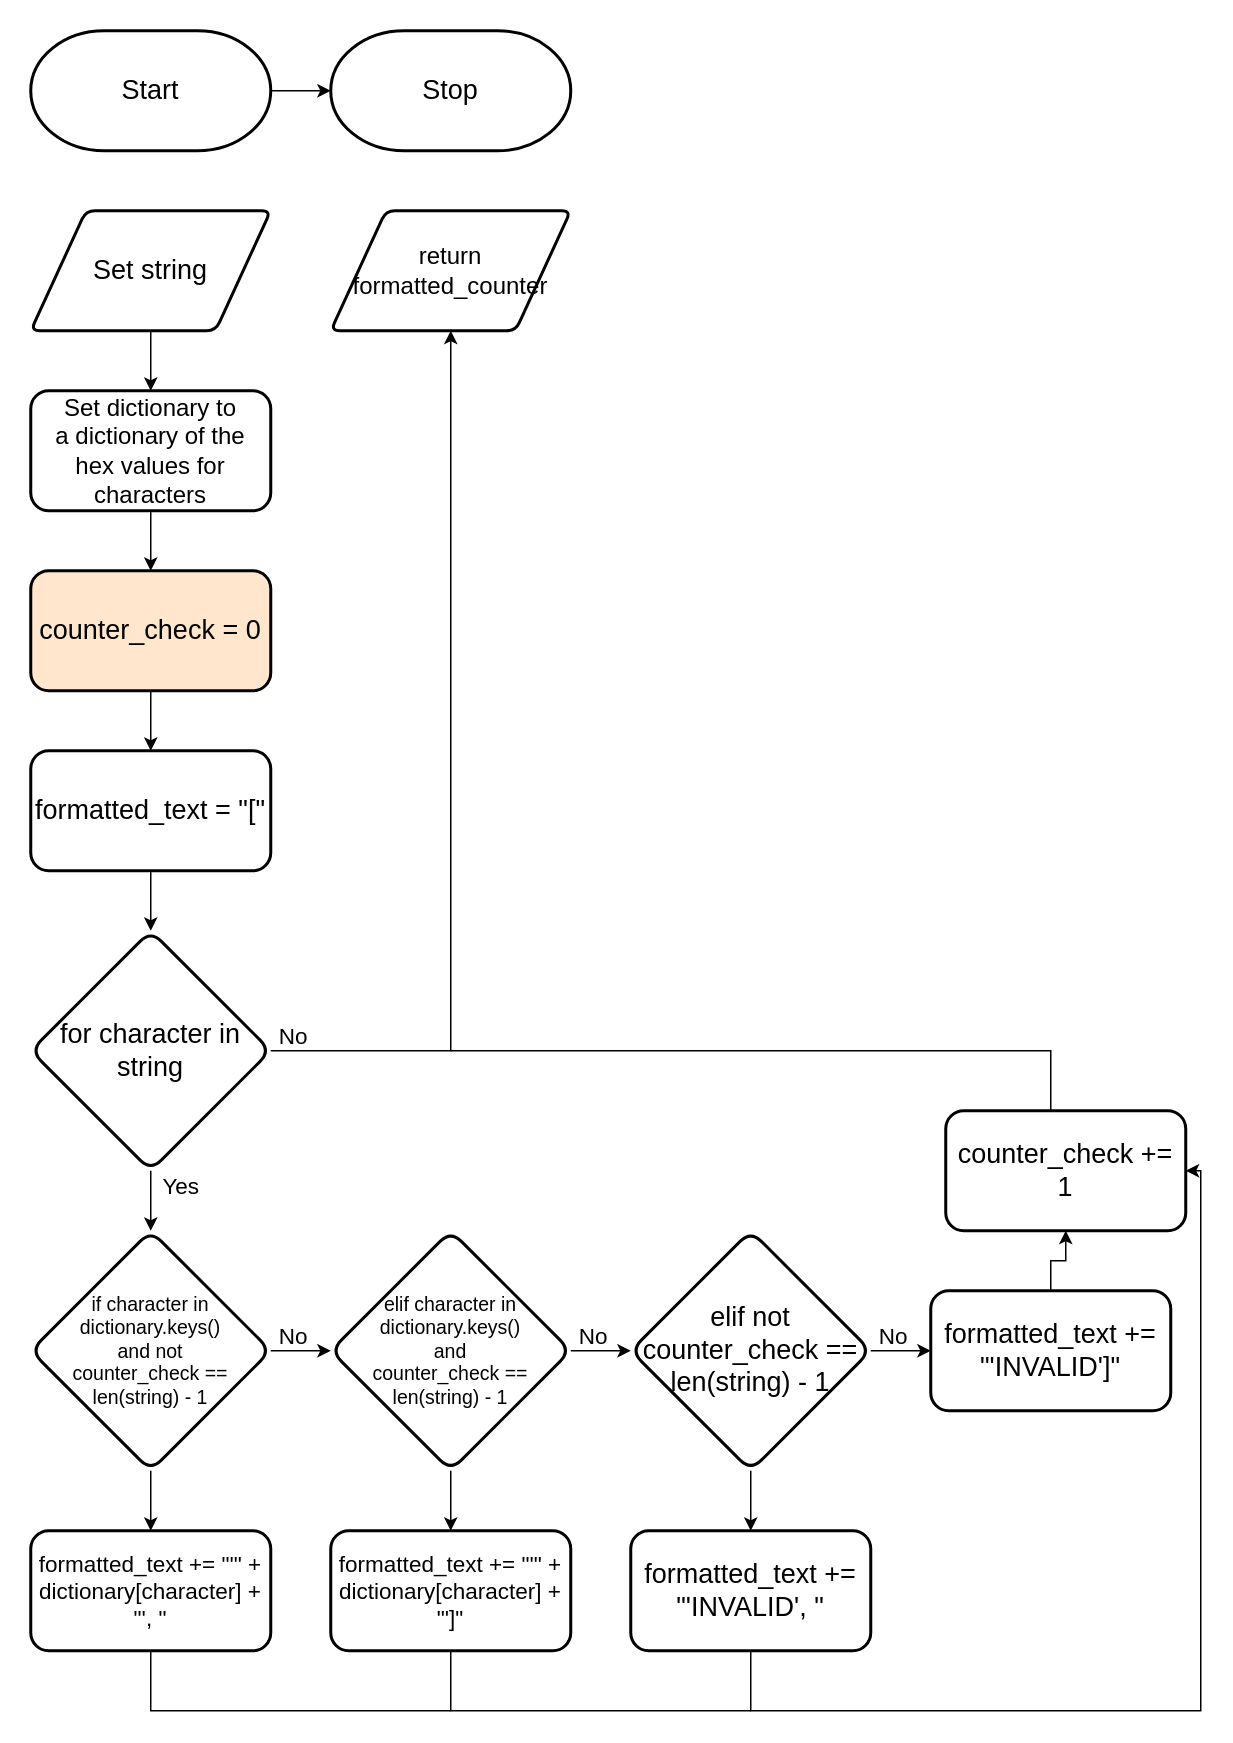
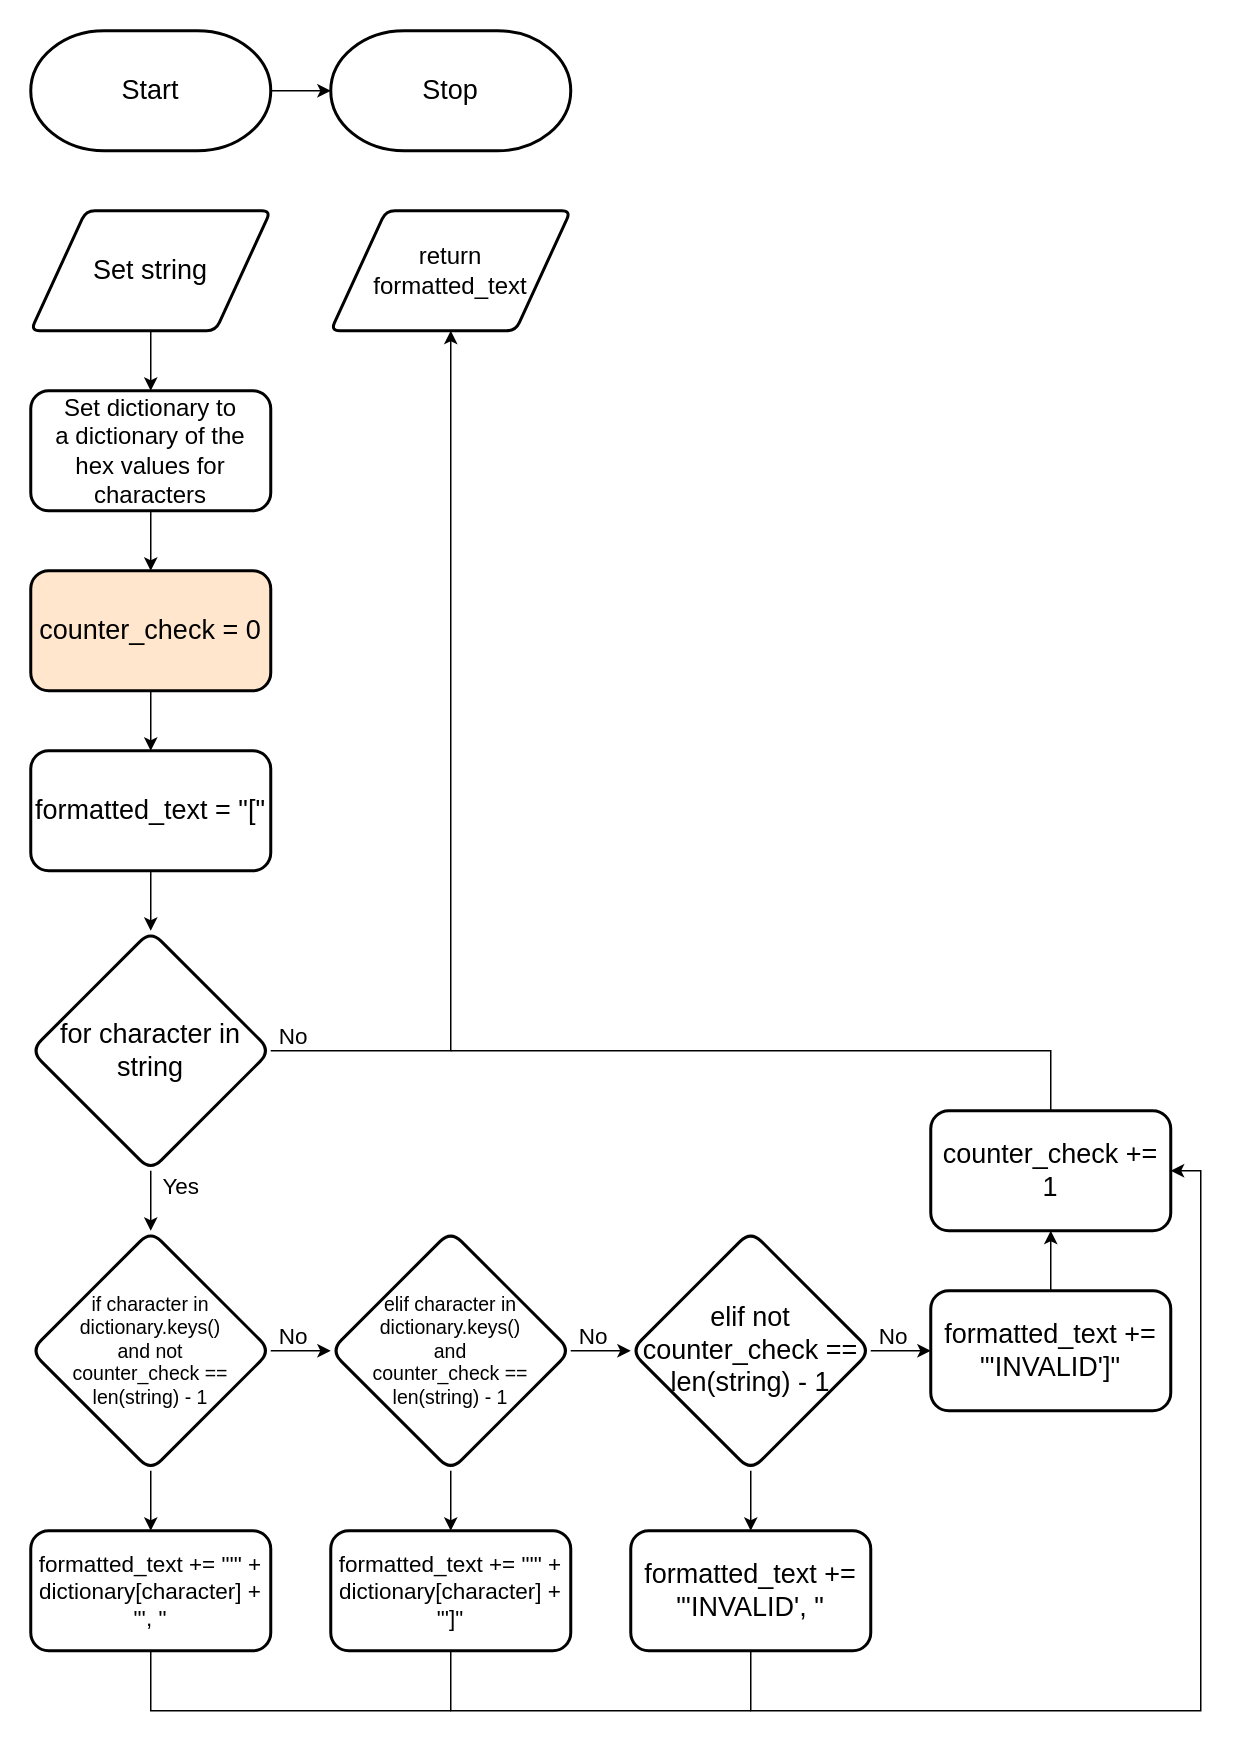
(451, 271) -> (451, 271)
(1066, 1171) -> (1051, 1171)
